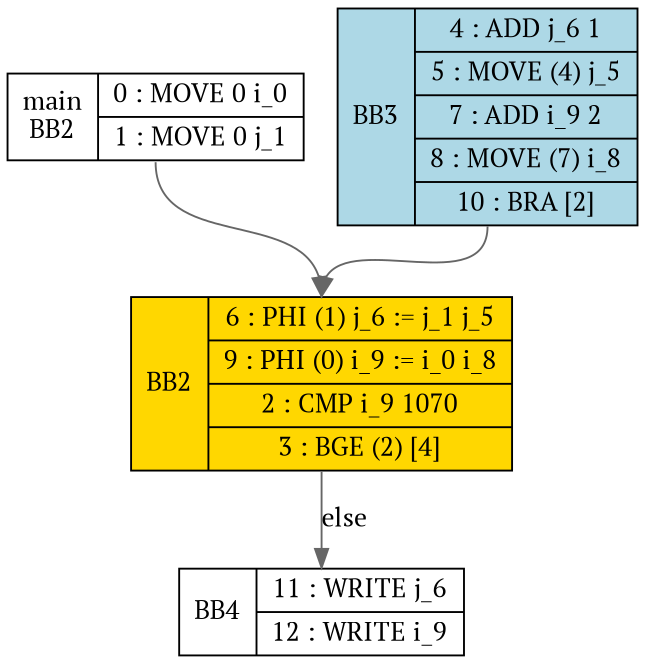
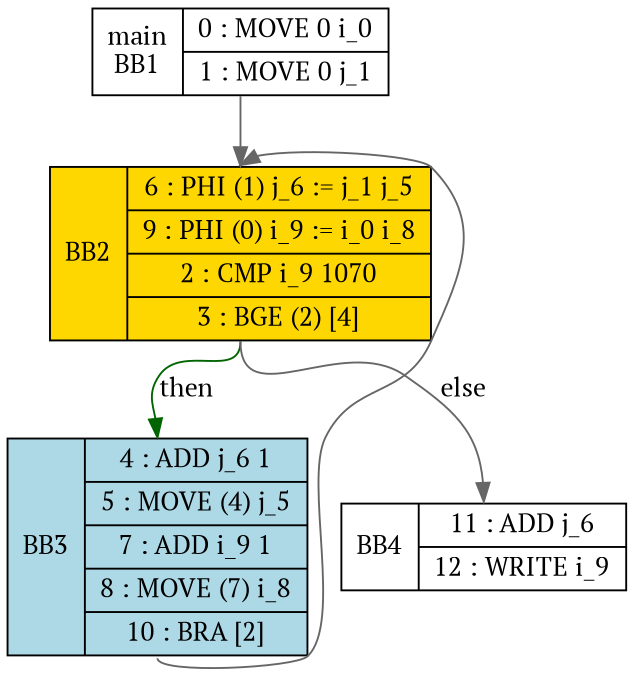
(526, 116) -> (196, 546)
(53, 130) -> (138, 65)
none -> (181, 362)
(360, 589) -> (522, 524)
